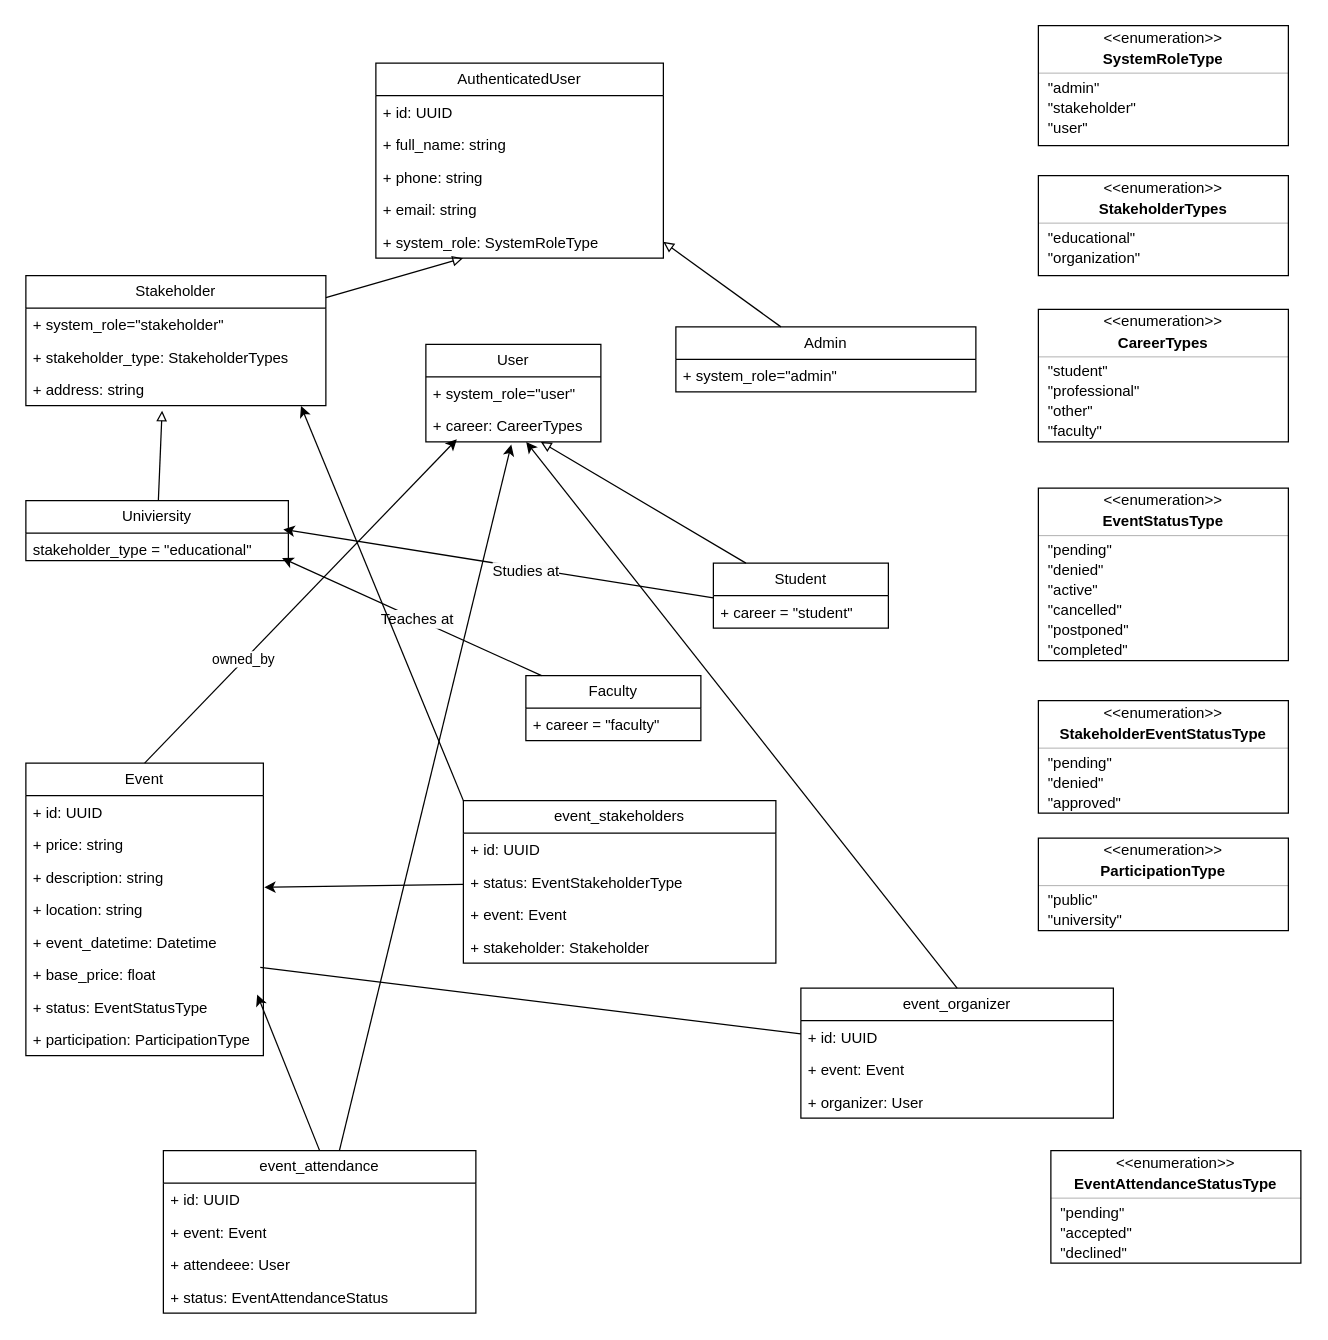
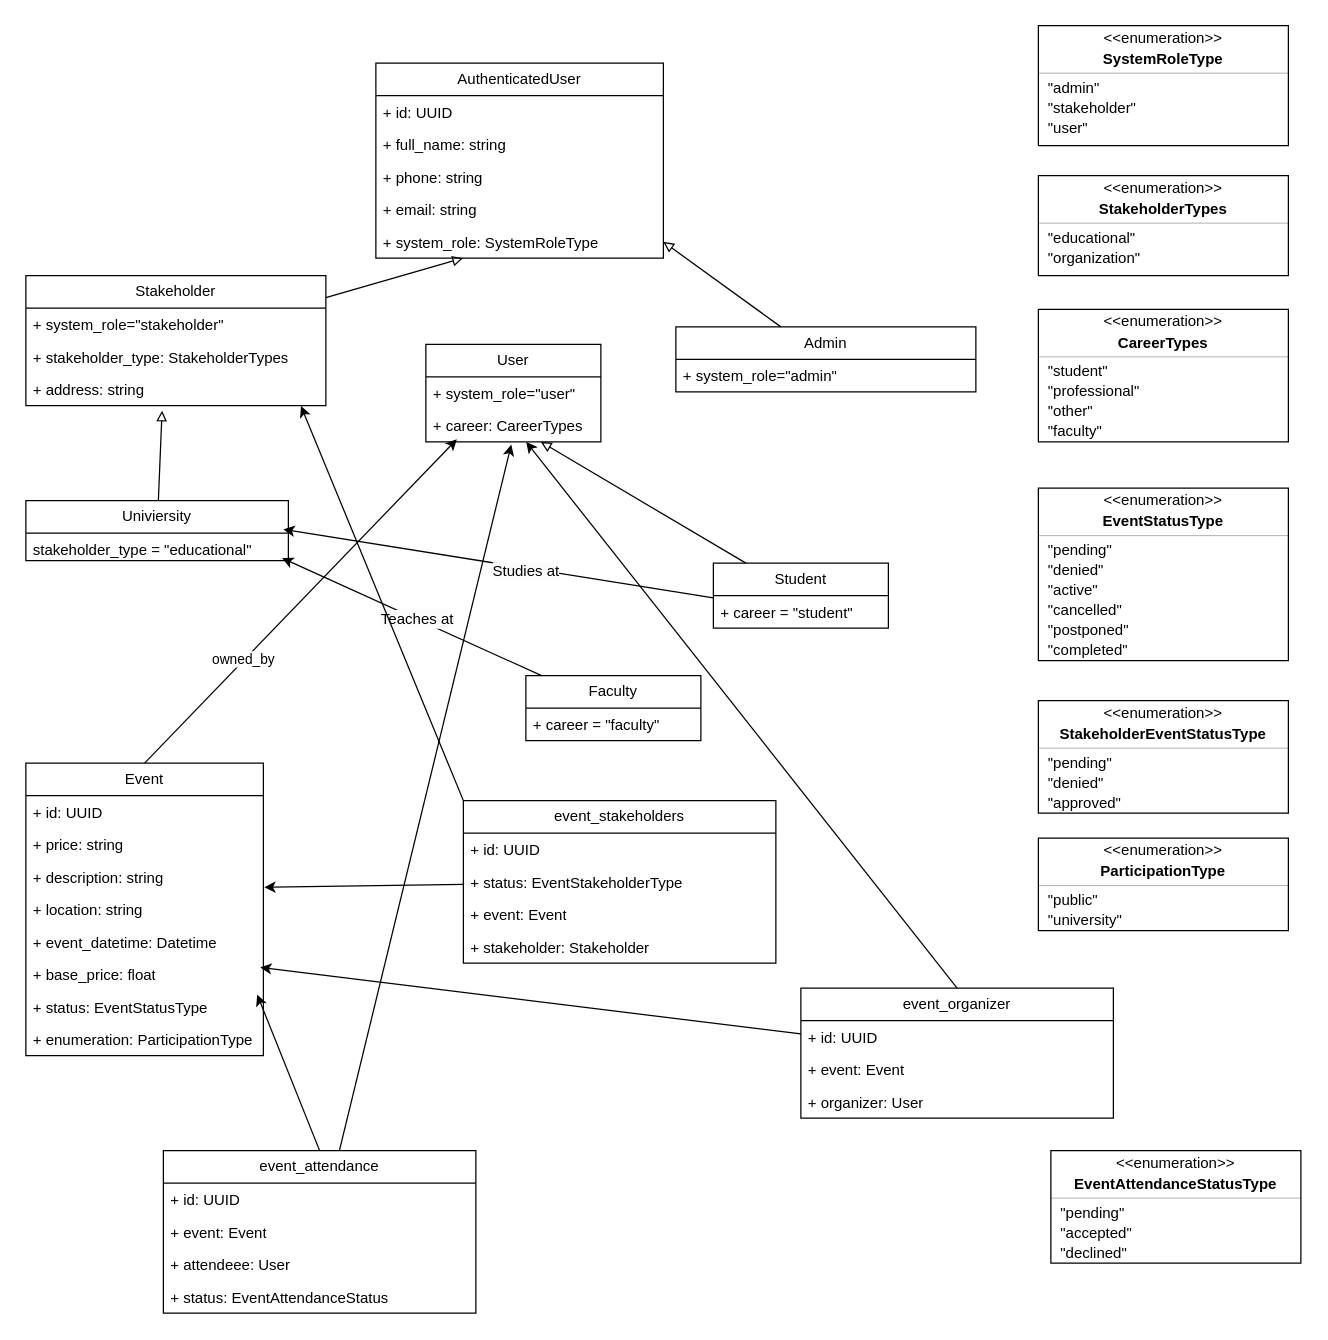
(267, 968) -> (270, 969)
(146, 1050) -> (146, 1050)
